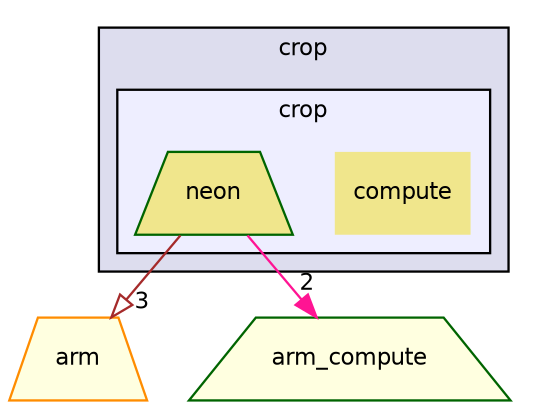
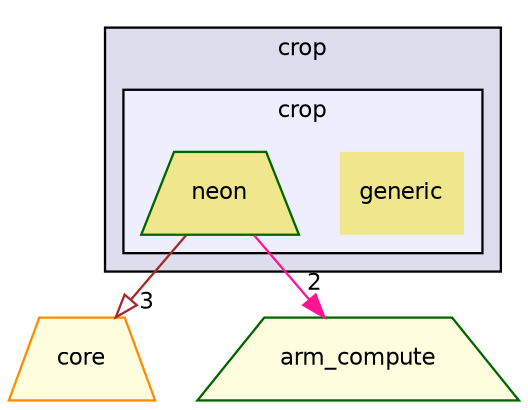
(403, 193) -> (402, 193)
(78, 359) -> (82, 359)
